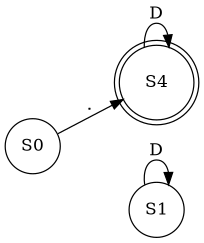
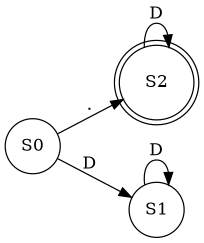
(157, 83) -> (157, 83)
none -> (89, 175)
